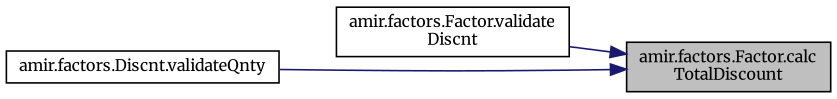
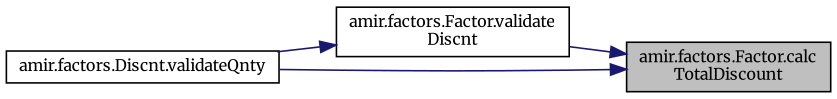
none -> (299, 49)
